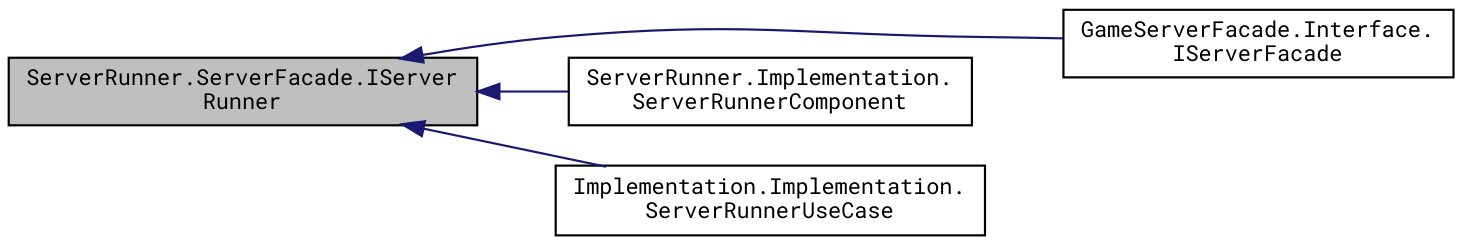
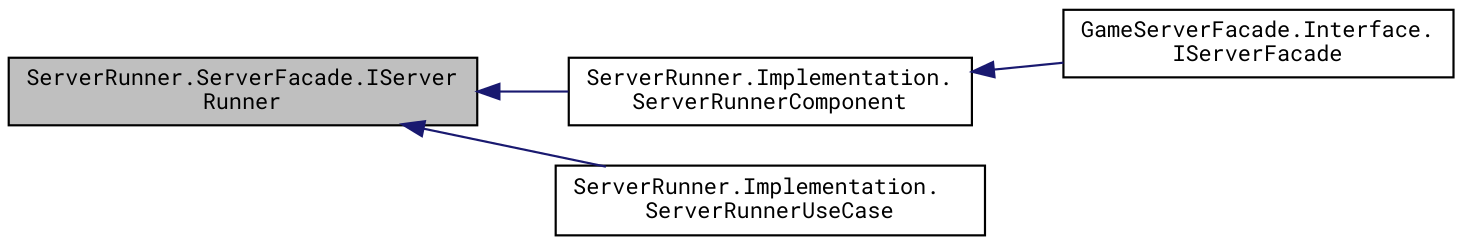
(742, 29) -> (1029, 66)
(770, 200) -> (770, 200)
